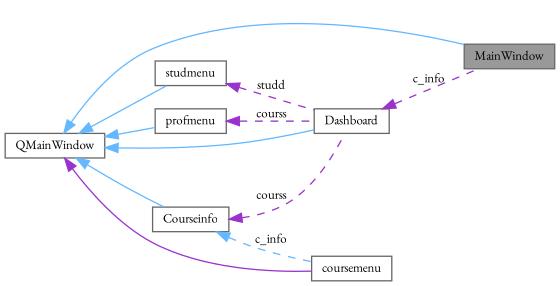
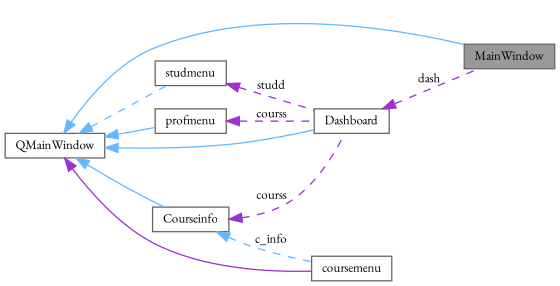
(428, 79) -> (428, 79)
(129, 106) -> (129, 106)
